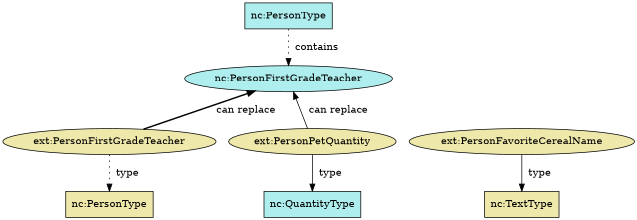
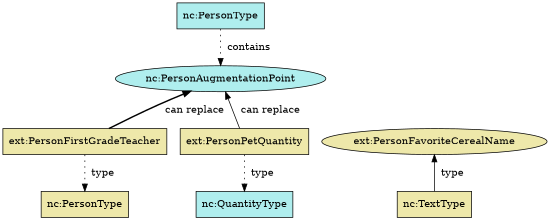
(289, 79) -> (221, 79)
(109, 142) -> (85, 142)
(312, 142) -> (244, 142)
(312, 169) -> (244, 169)
(522, 169) -> (434, 177)
